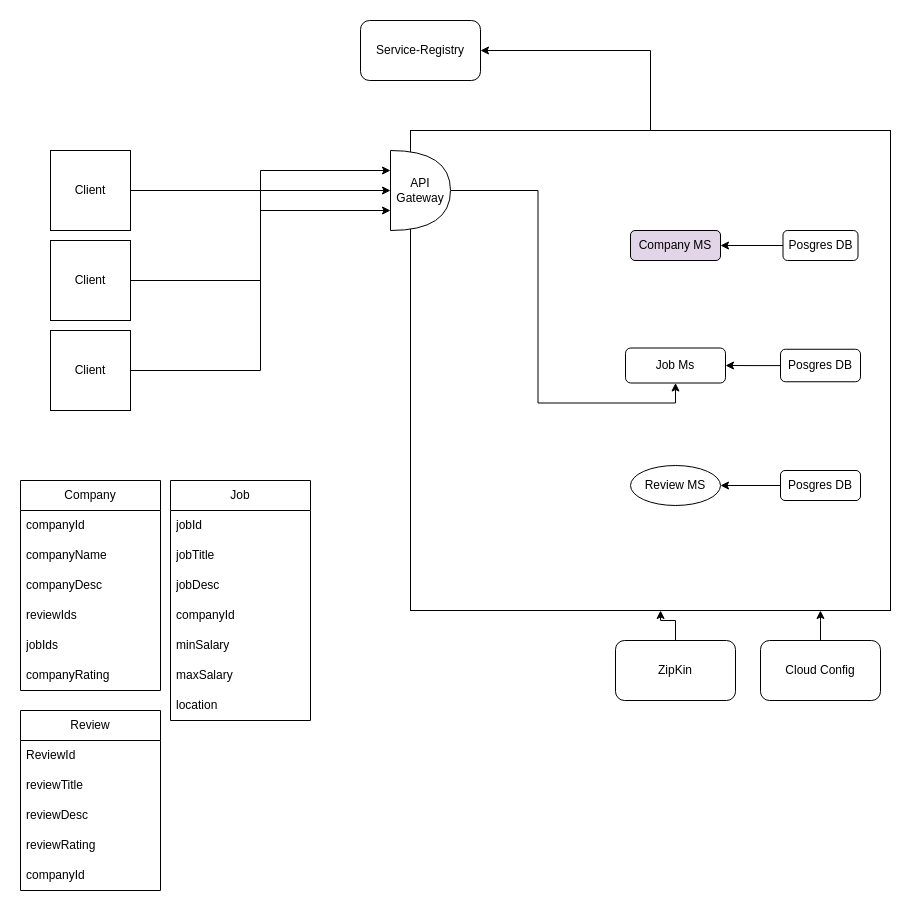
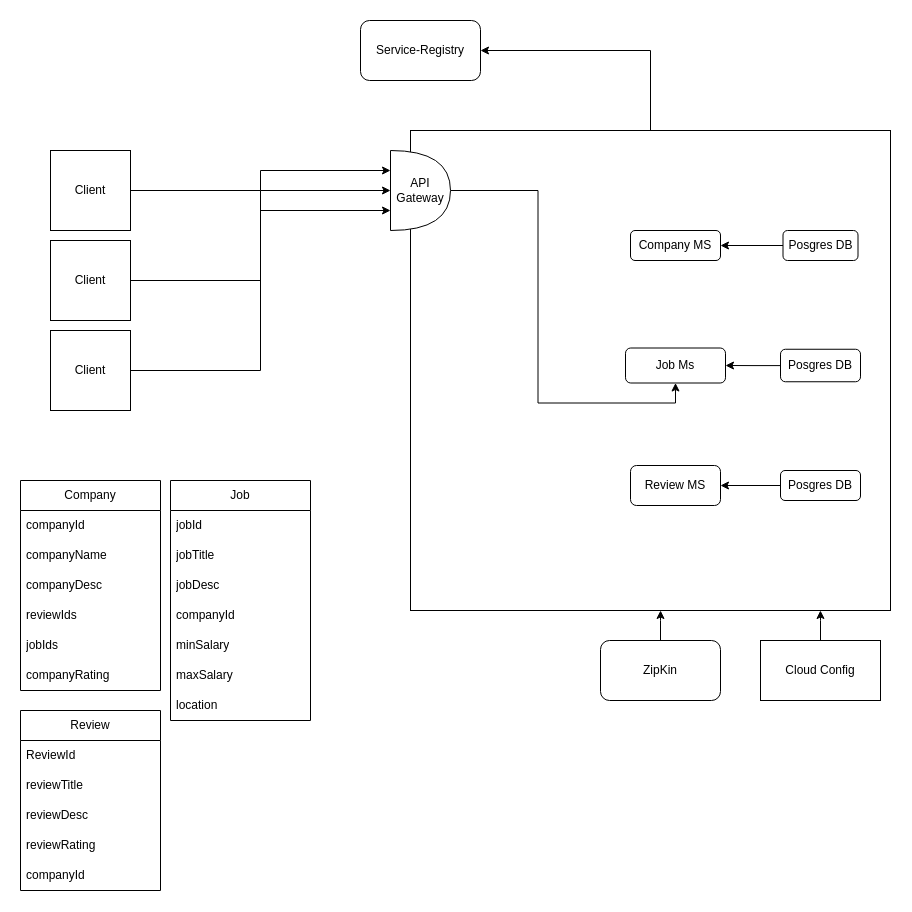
(676, 246) -> (676, 246)
(676, 486) -> (676, 486)
(676, 671) -> (661, 671)
(821, 671) -> (821, 671)
